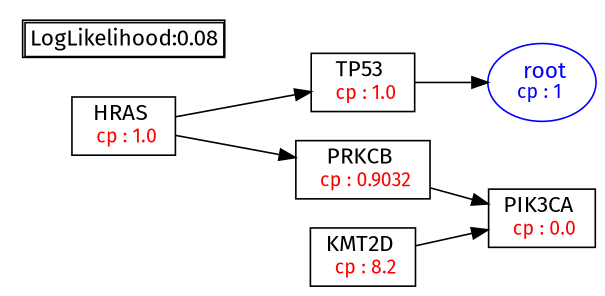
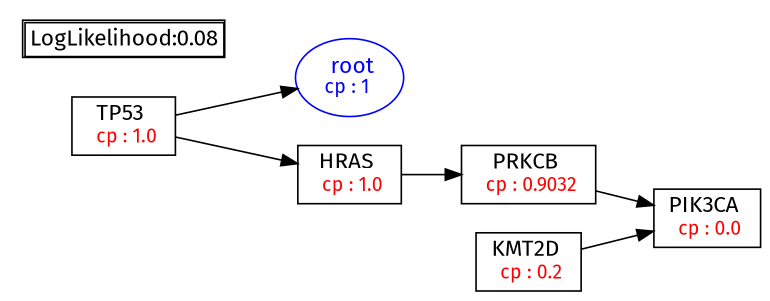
(235, 106) -> (229, 149)
(366, 268) -> (532, 273)
